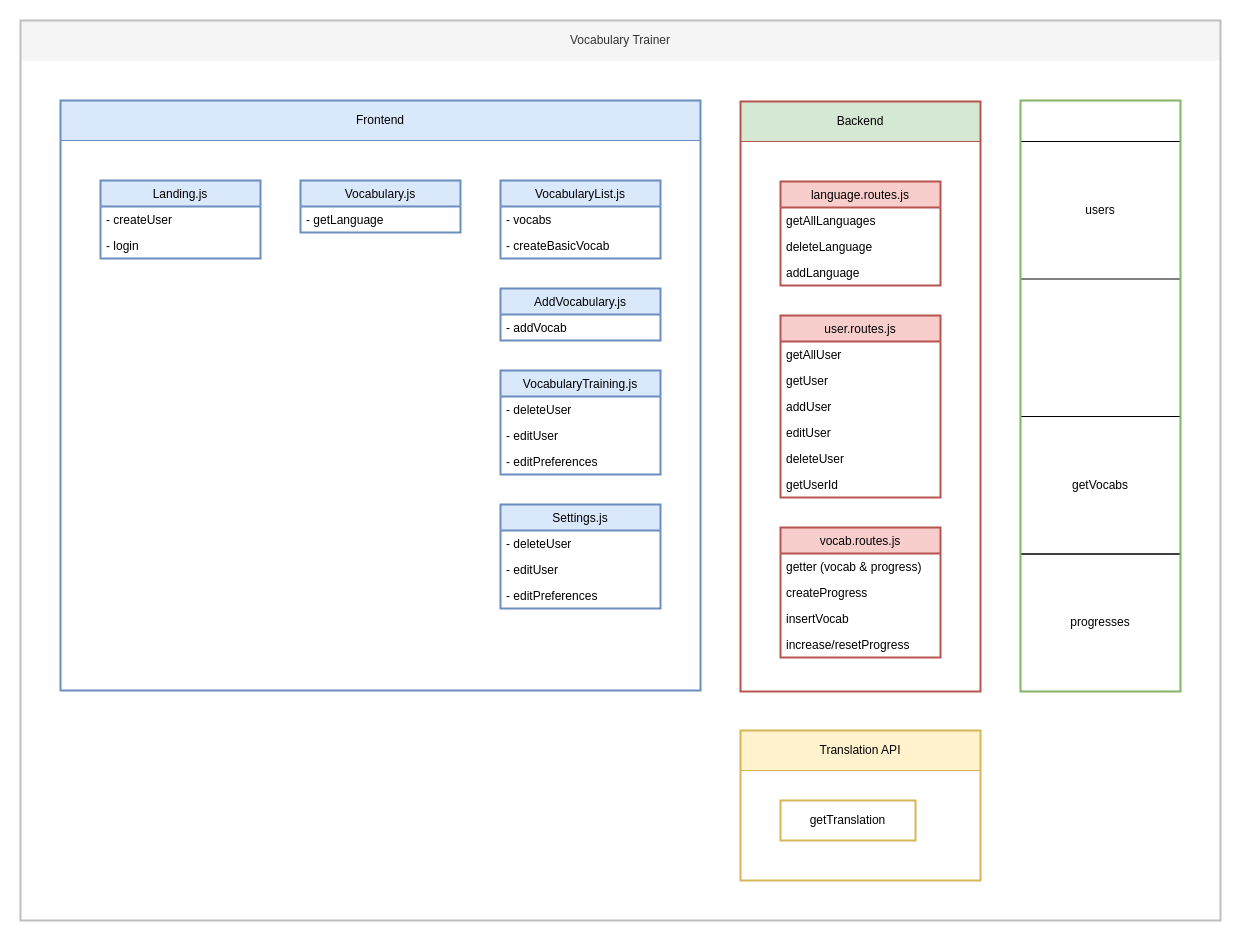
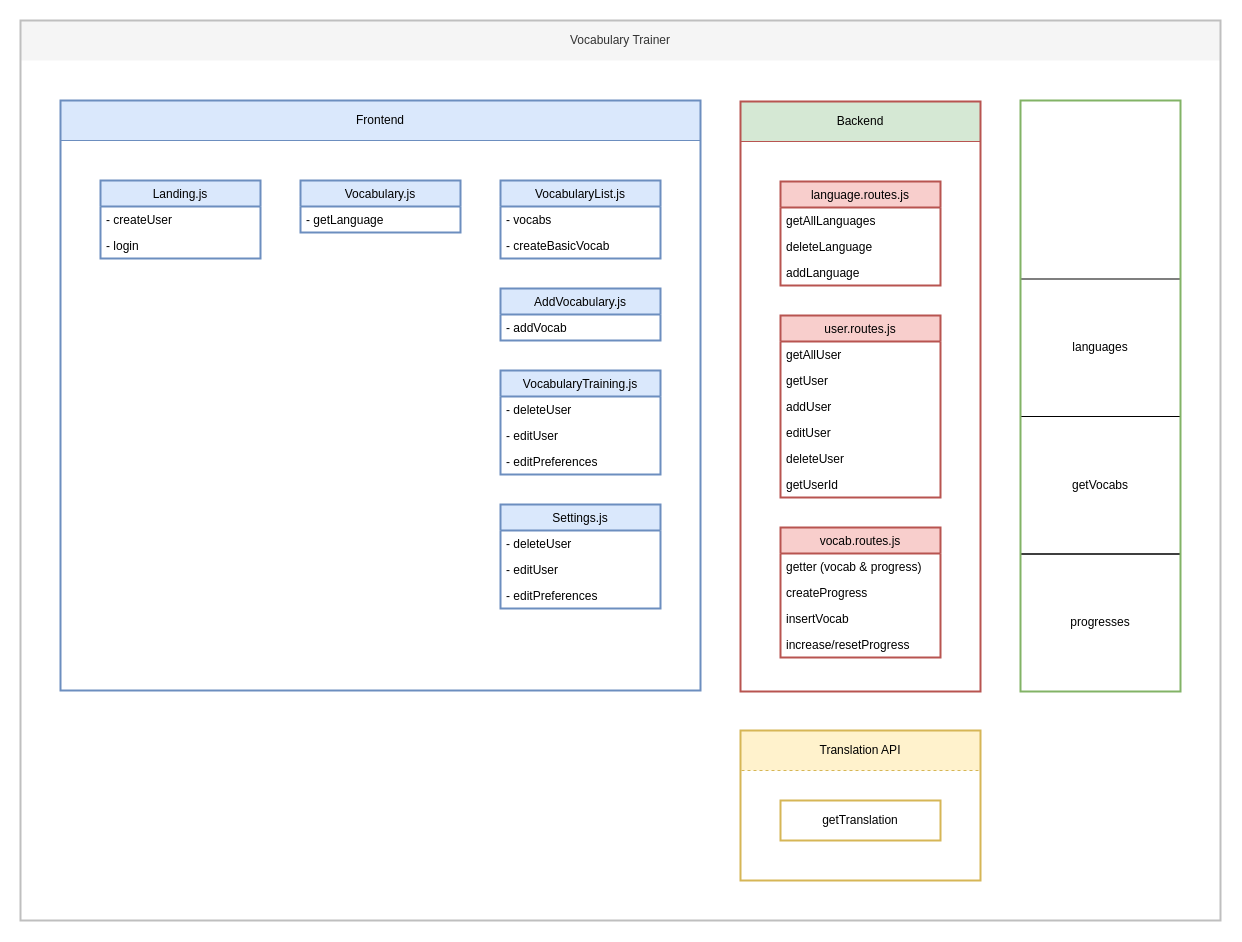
(1101, 210) -> none
none -> (1101, 348)
(861, 751) -> (861, 751)
(848, 821) -> (861, 821)
